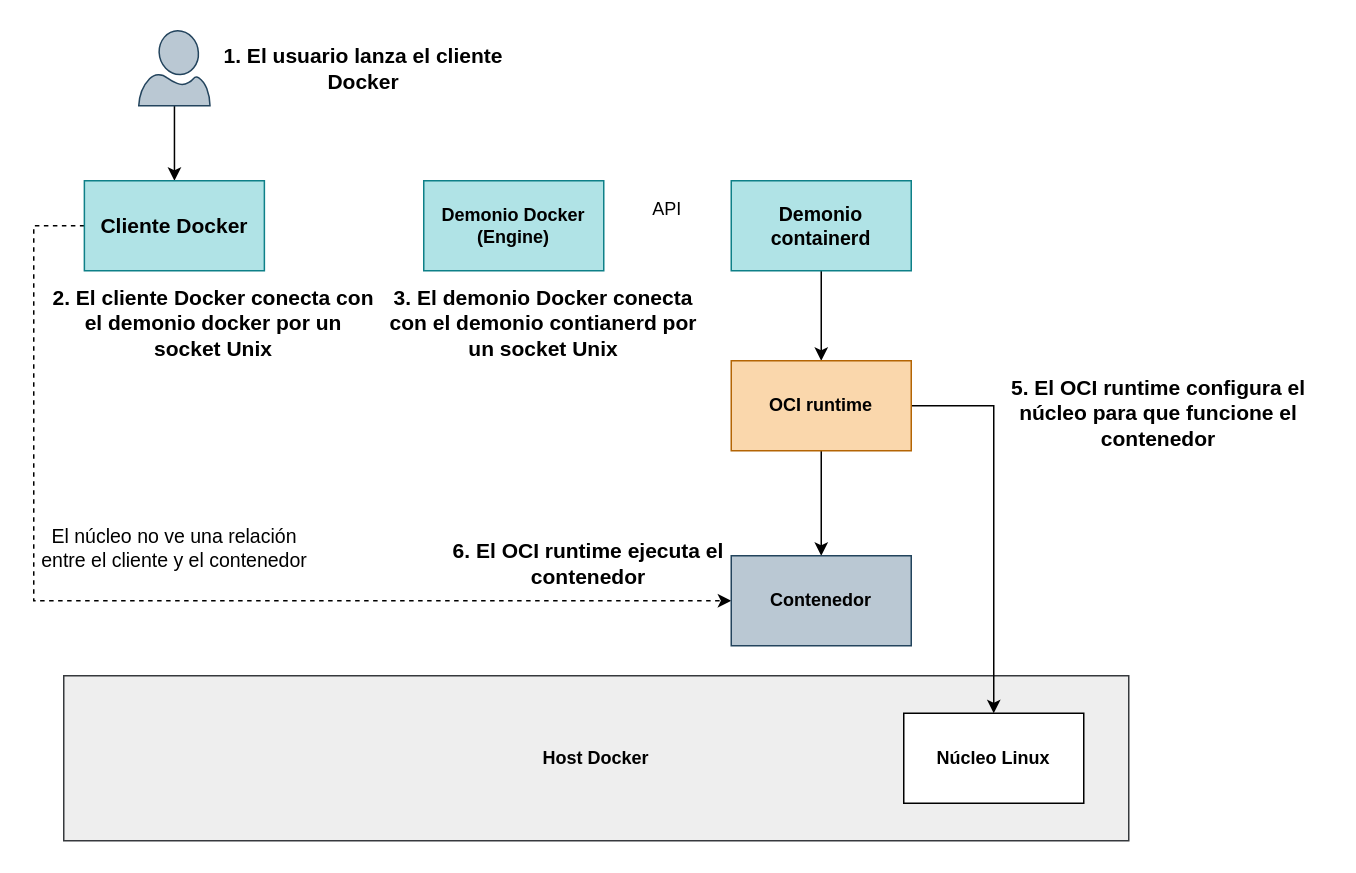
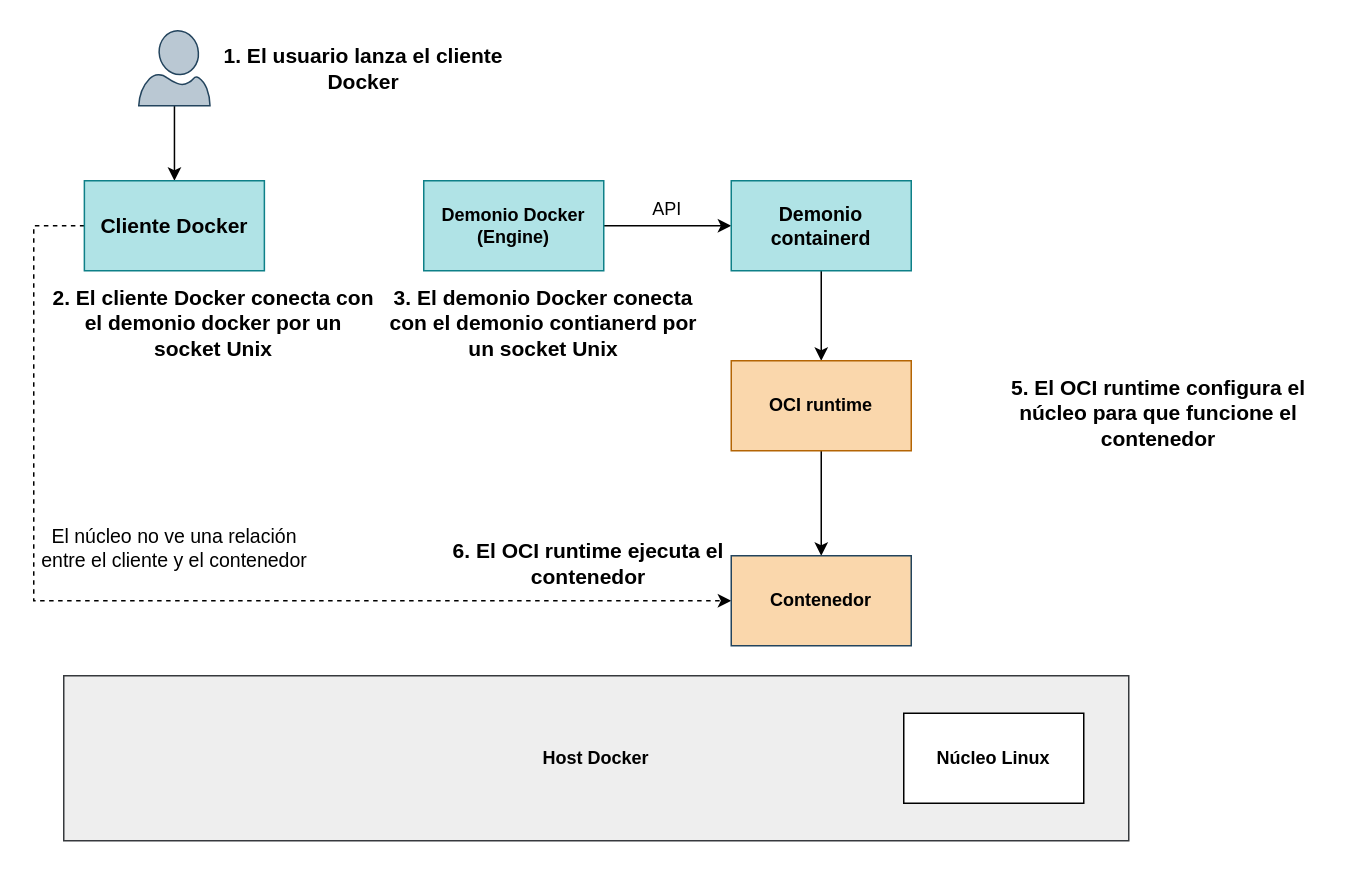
none -> (662, 226)
(994, 513) -> none
(821, 601) -> (821, 601)
